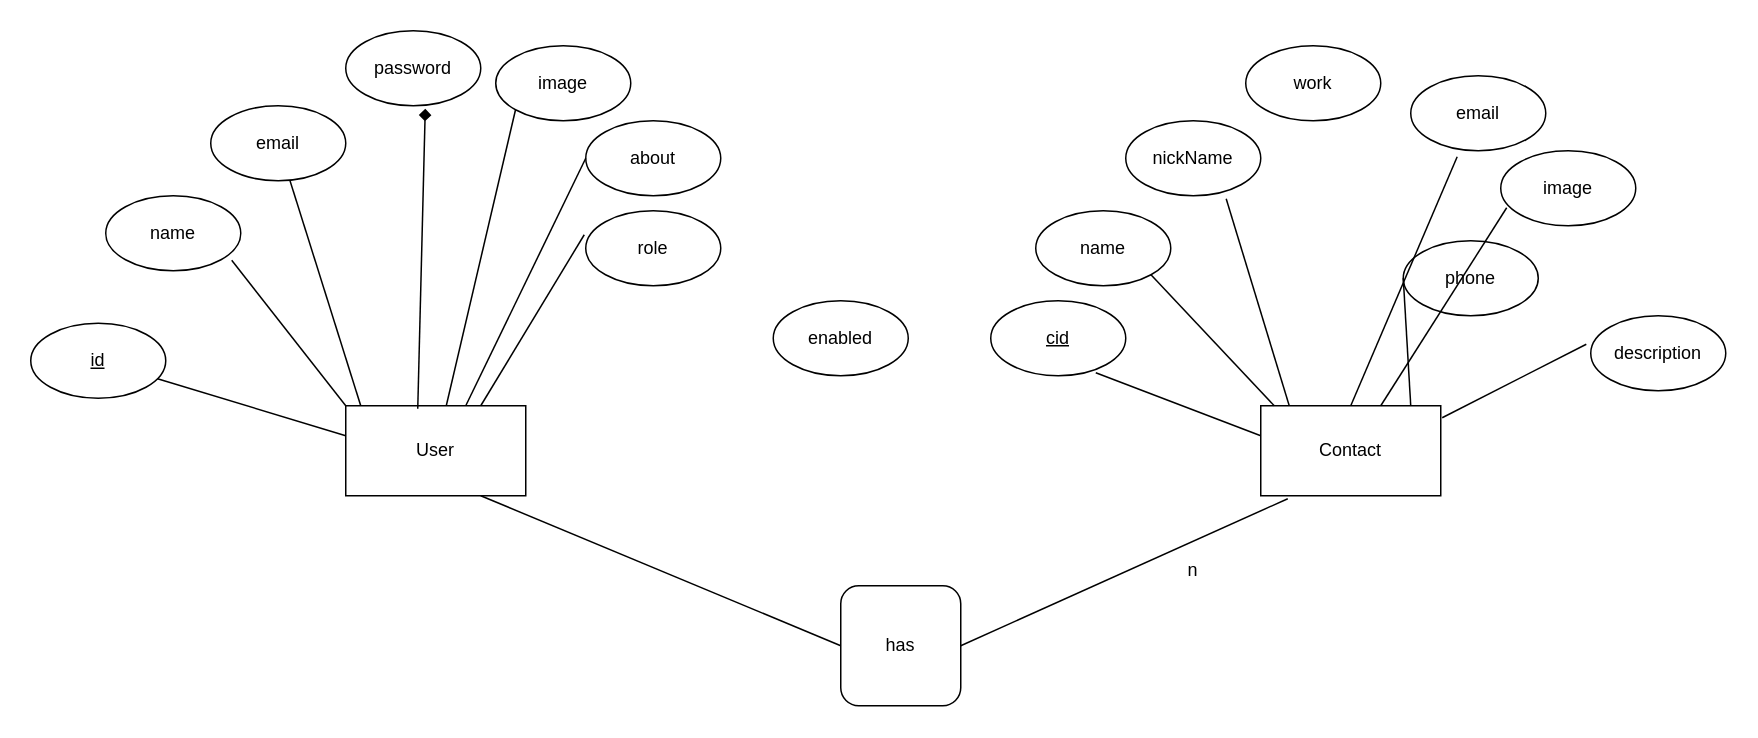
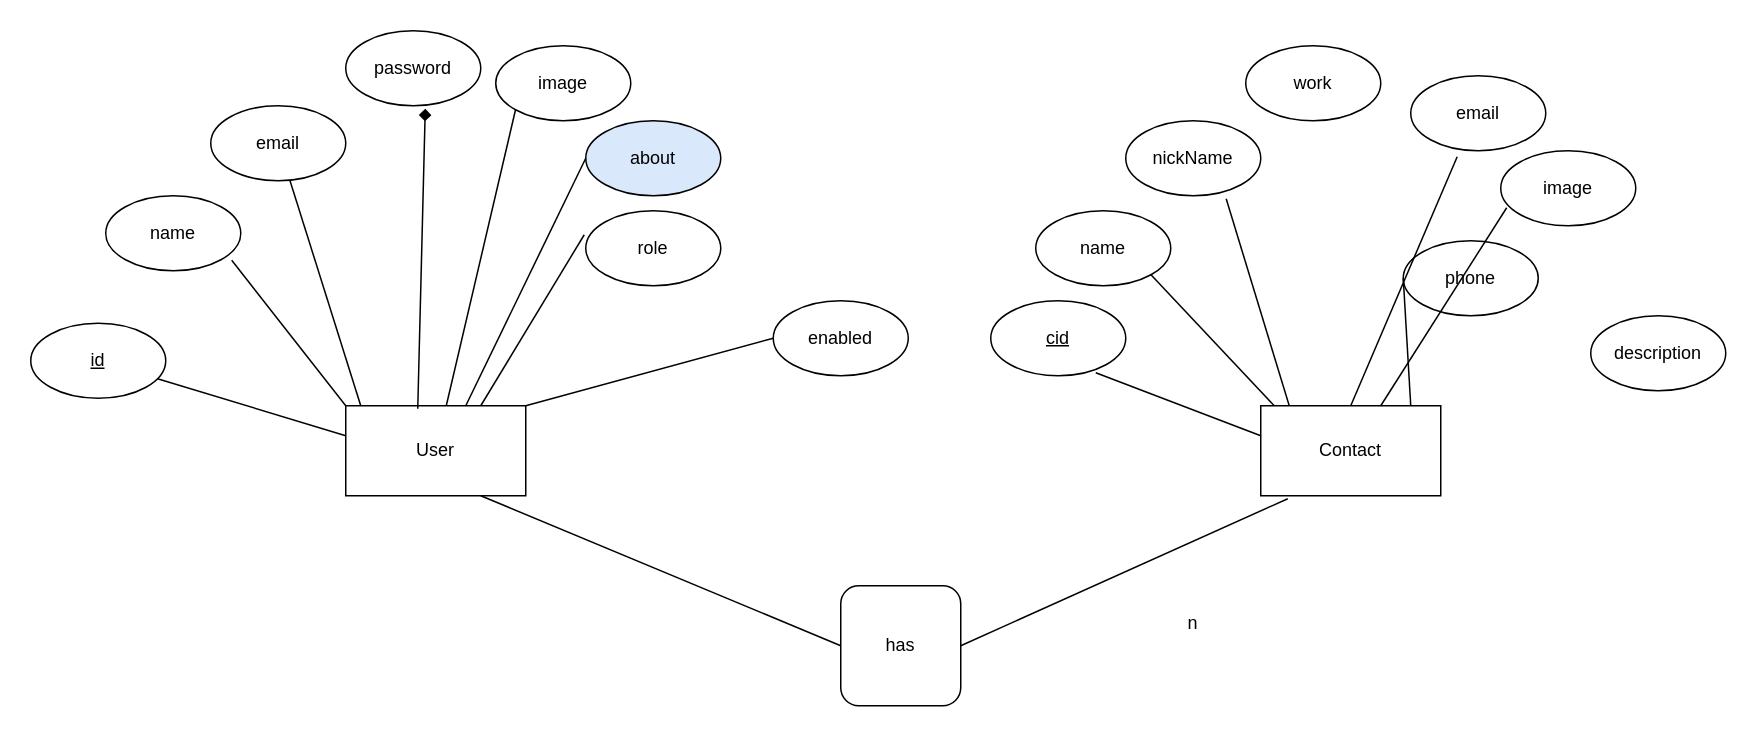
(653, 158) -> (653, 158)
none -> (650, 372)
(1514, 381) -> none
(1193, 571) -> (1193, 623)
